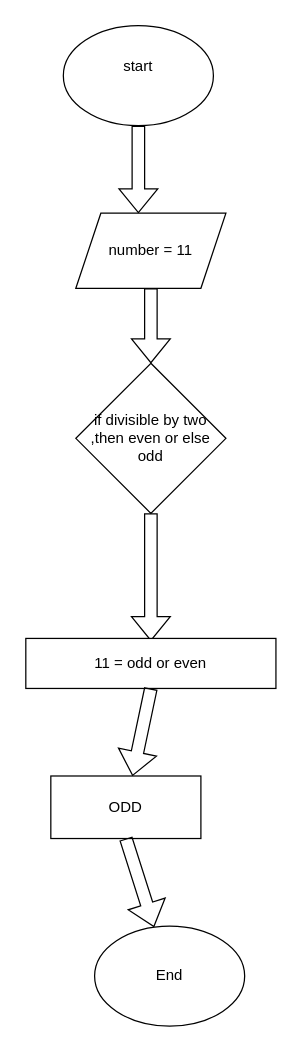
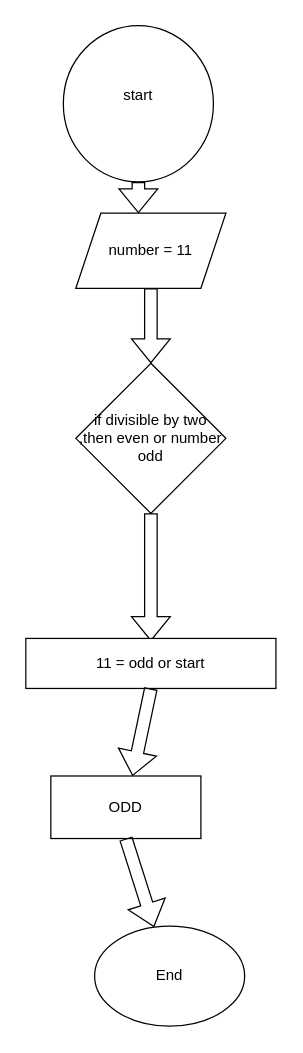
(138, 76) -> (138, 104)
(151, 438) -> (151, 438)
(151, 663) -> (151, 663)
